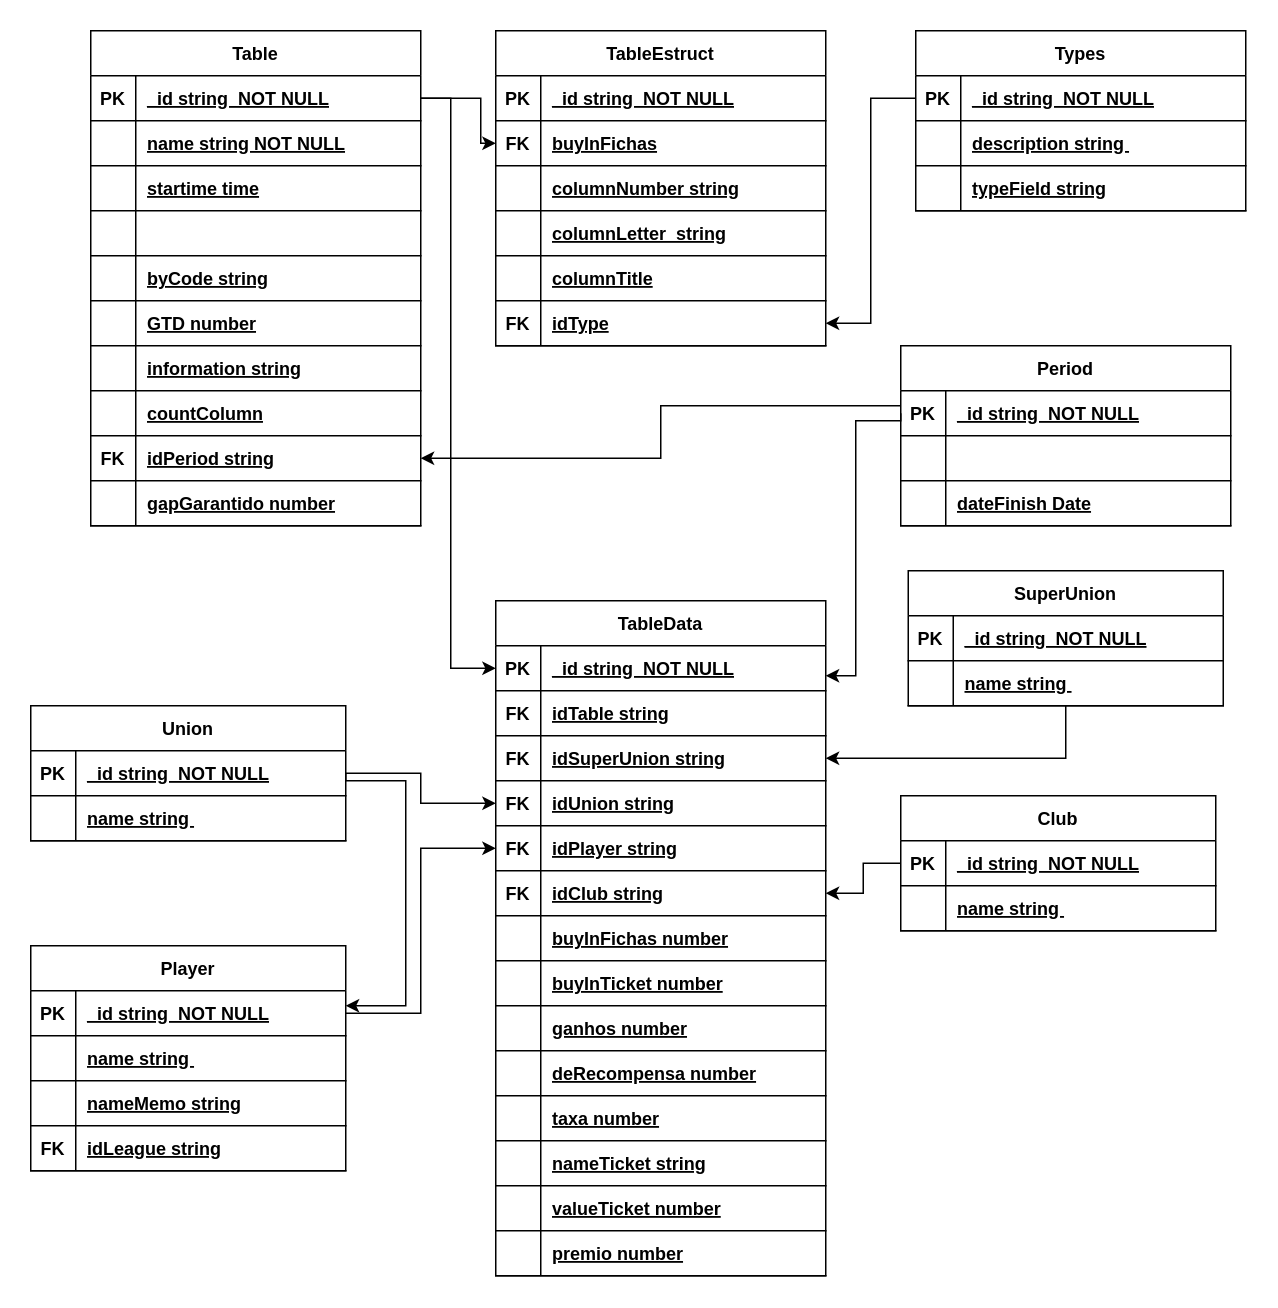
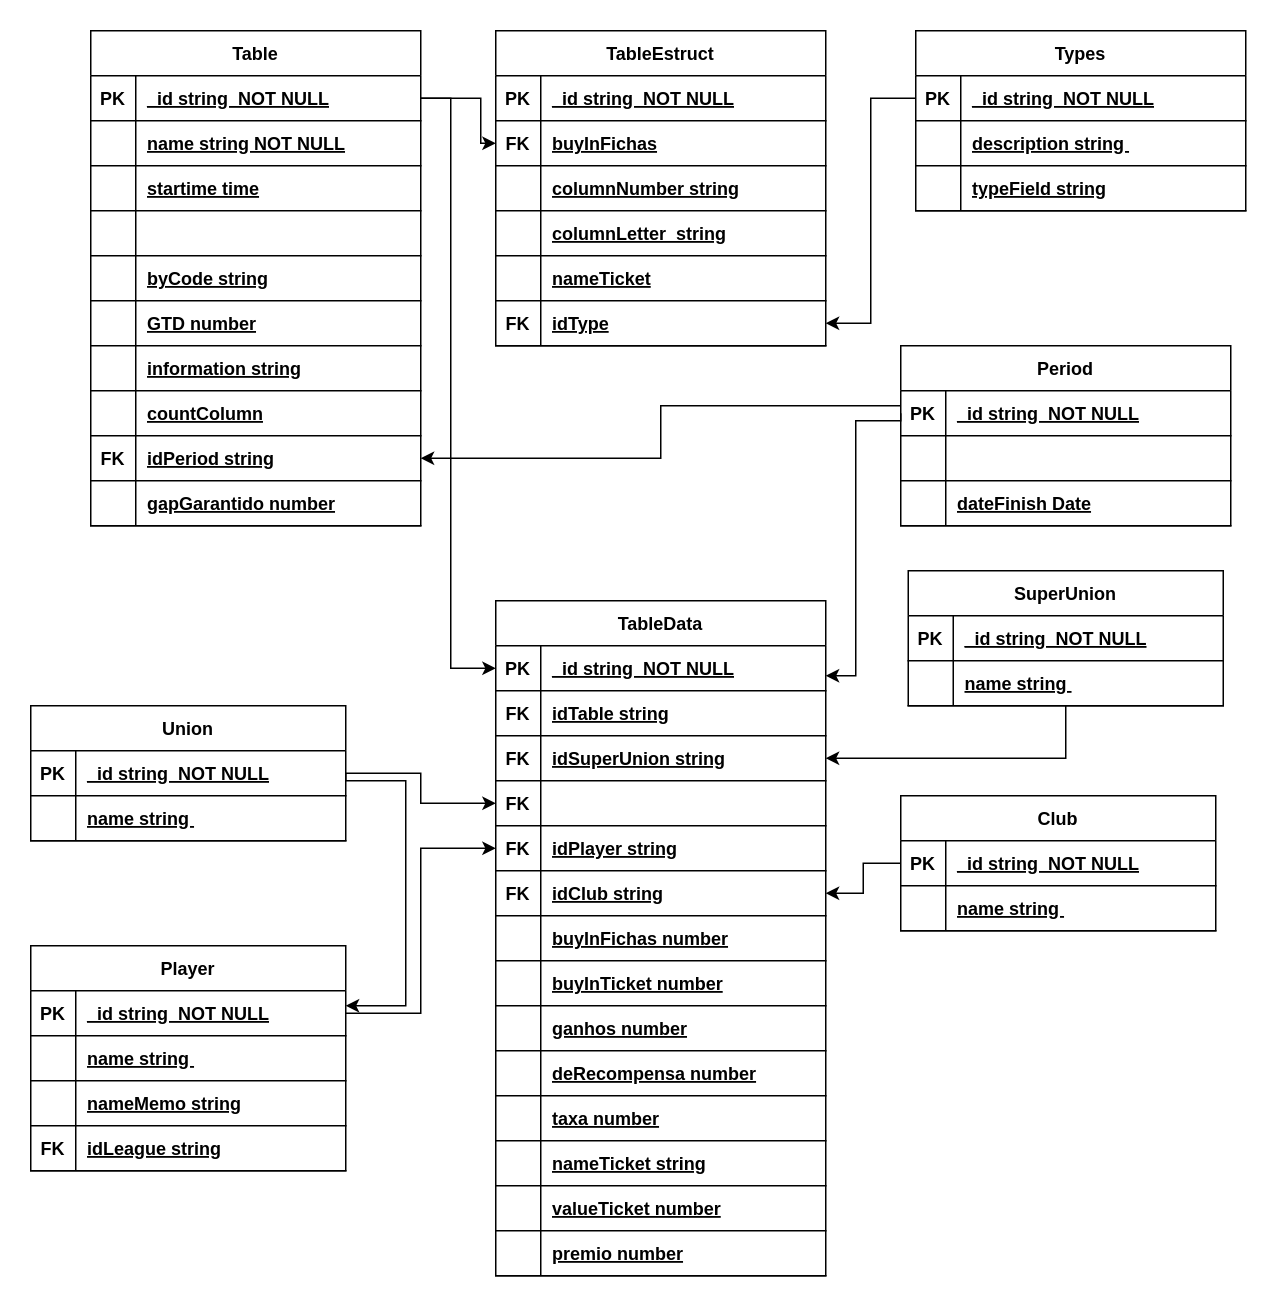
(600, 279) -> (600, 279)
(683, 803) -> none
